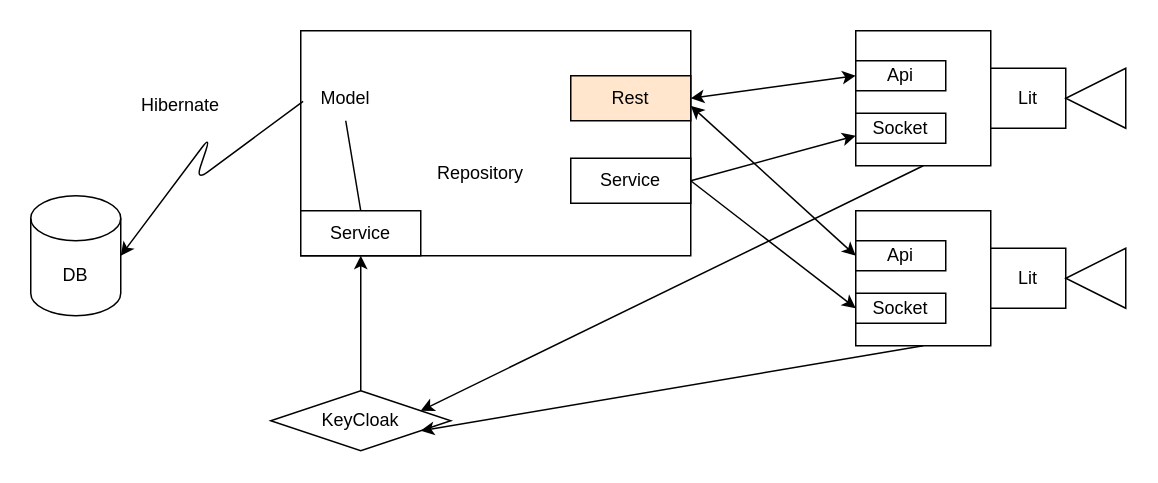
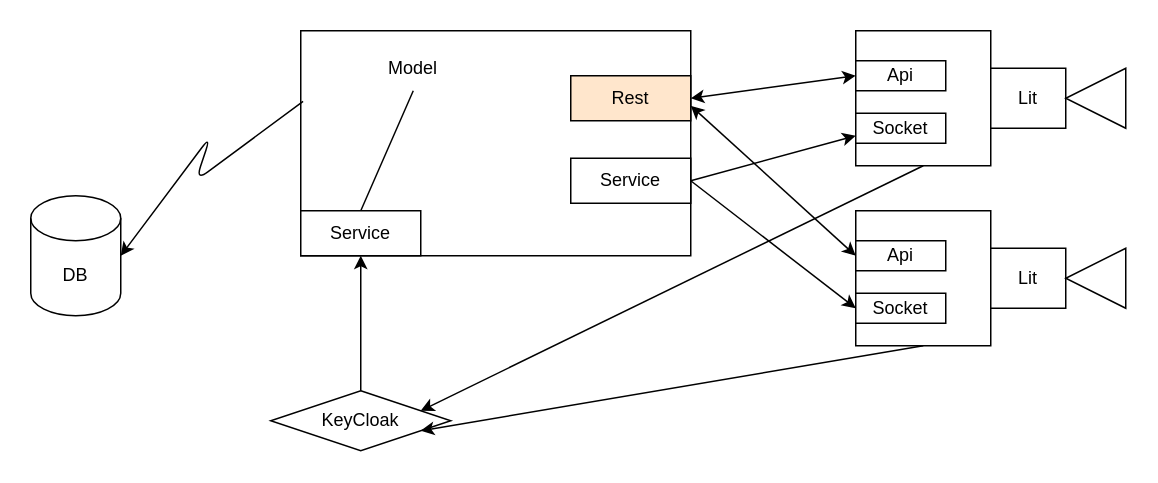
(346, 98) -> (413, 68)
(181, 106) -> none
(481, 173) -> none
